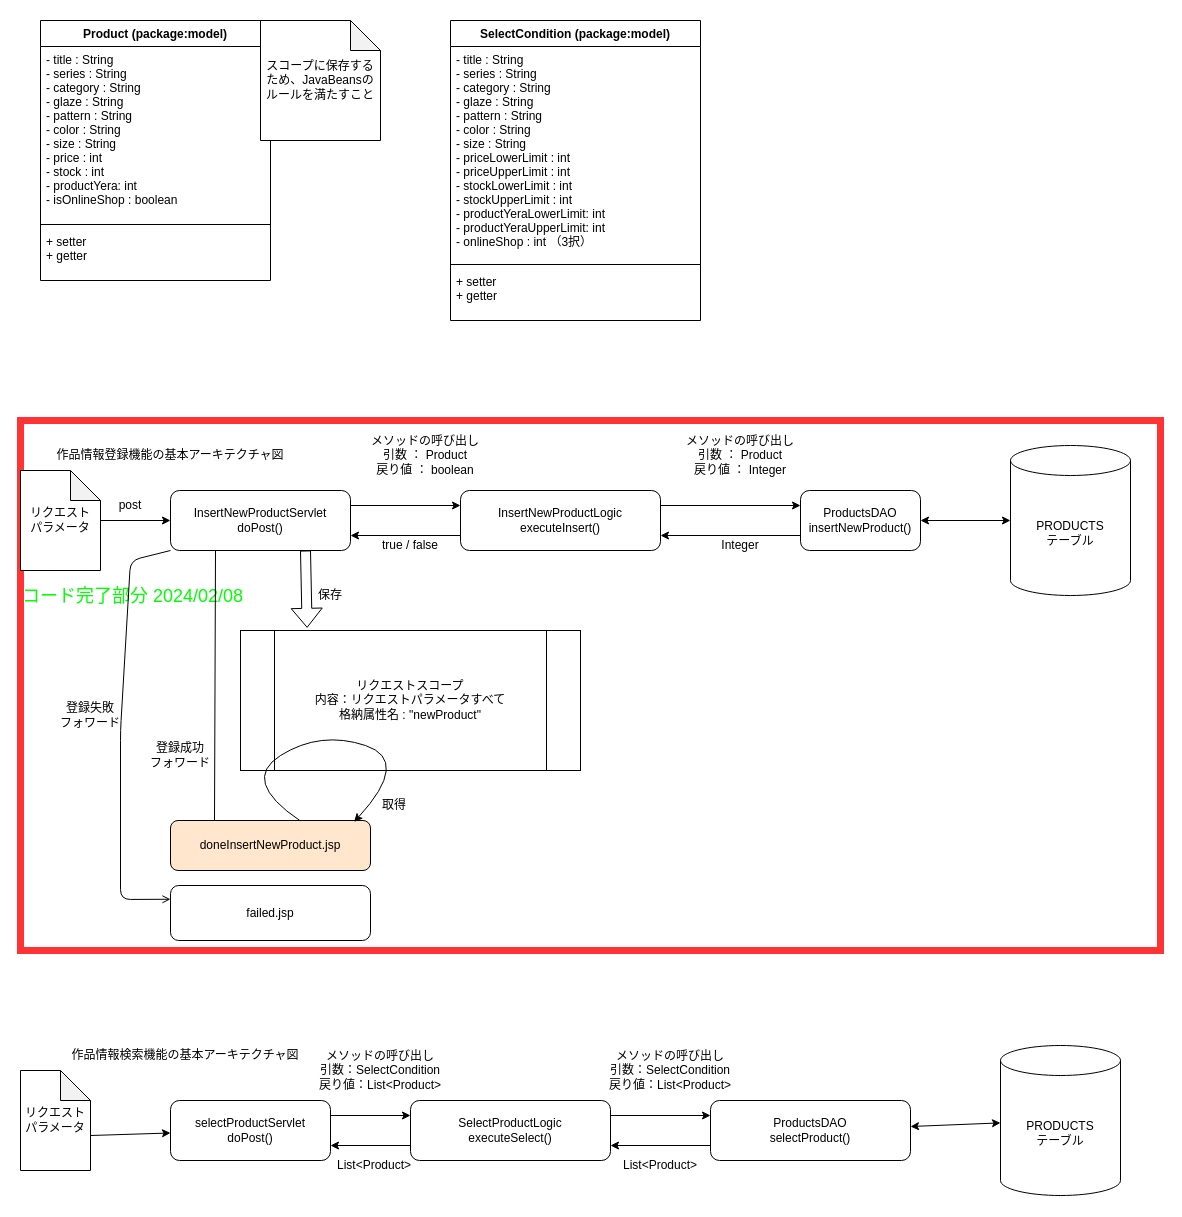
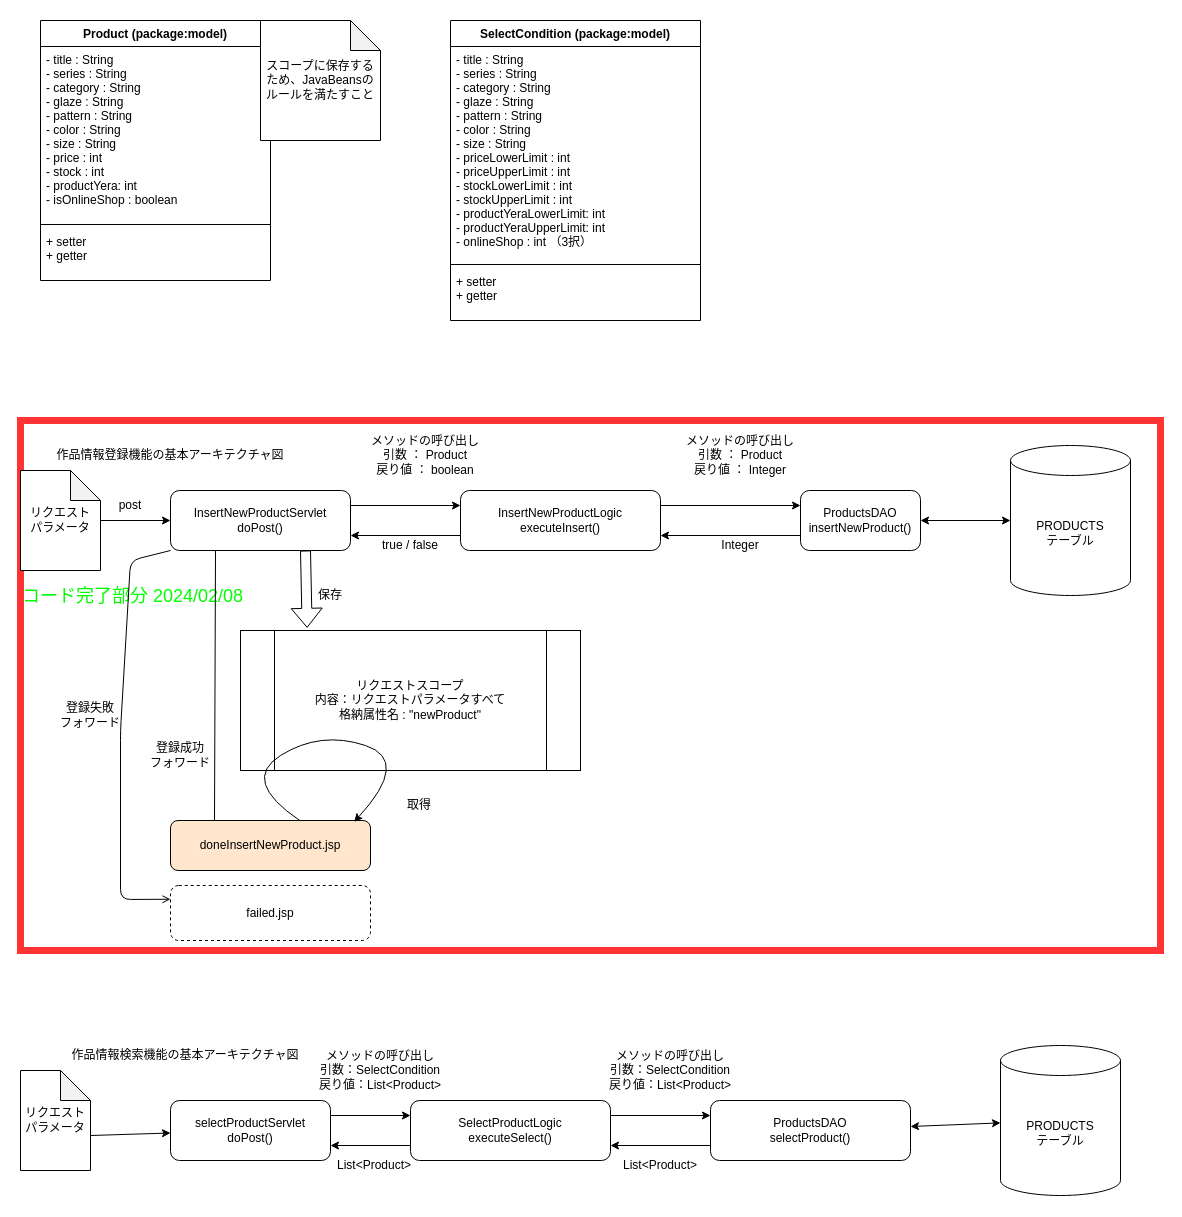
(395, 806) -> (420, 806)
(271, 913) -> (271, 913)
